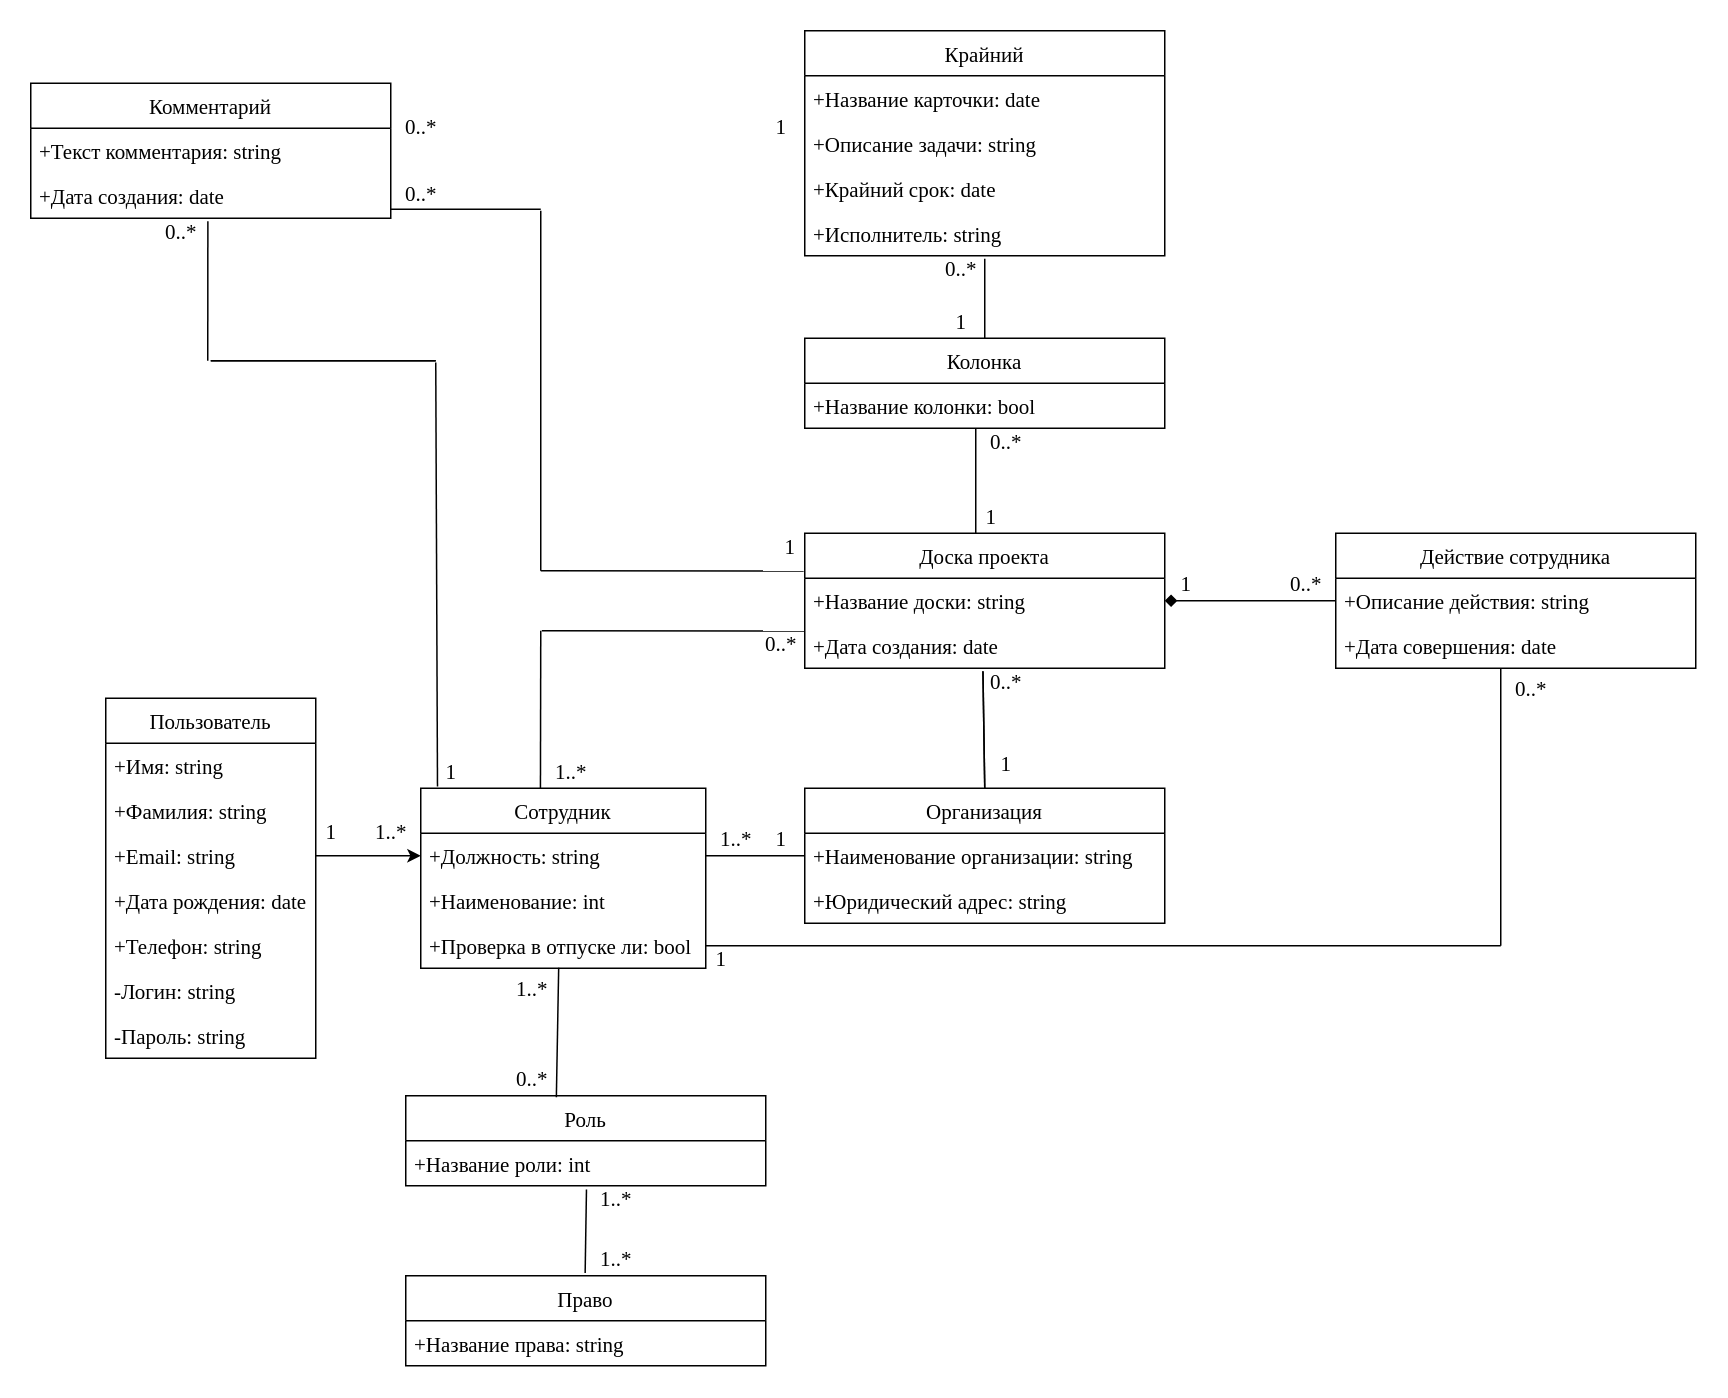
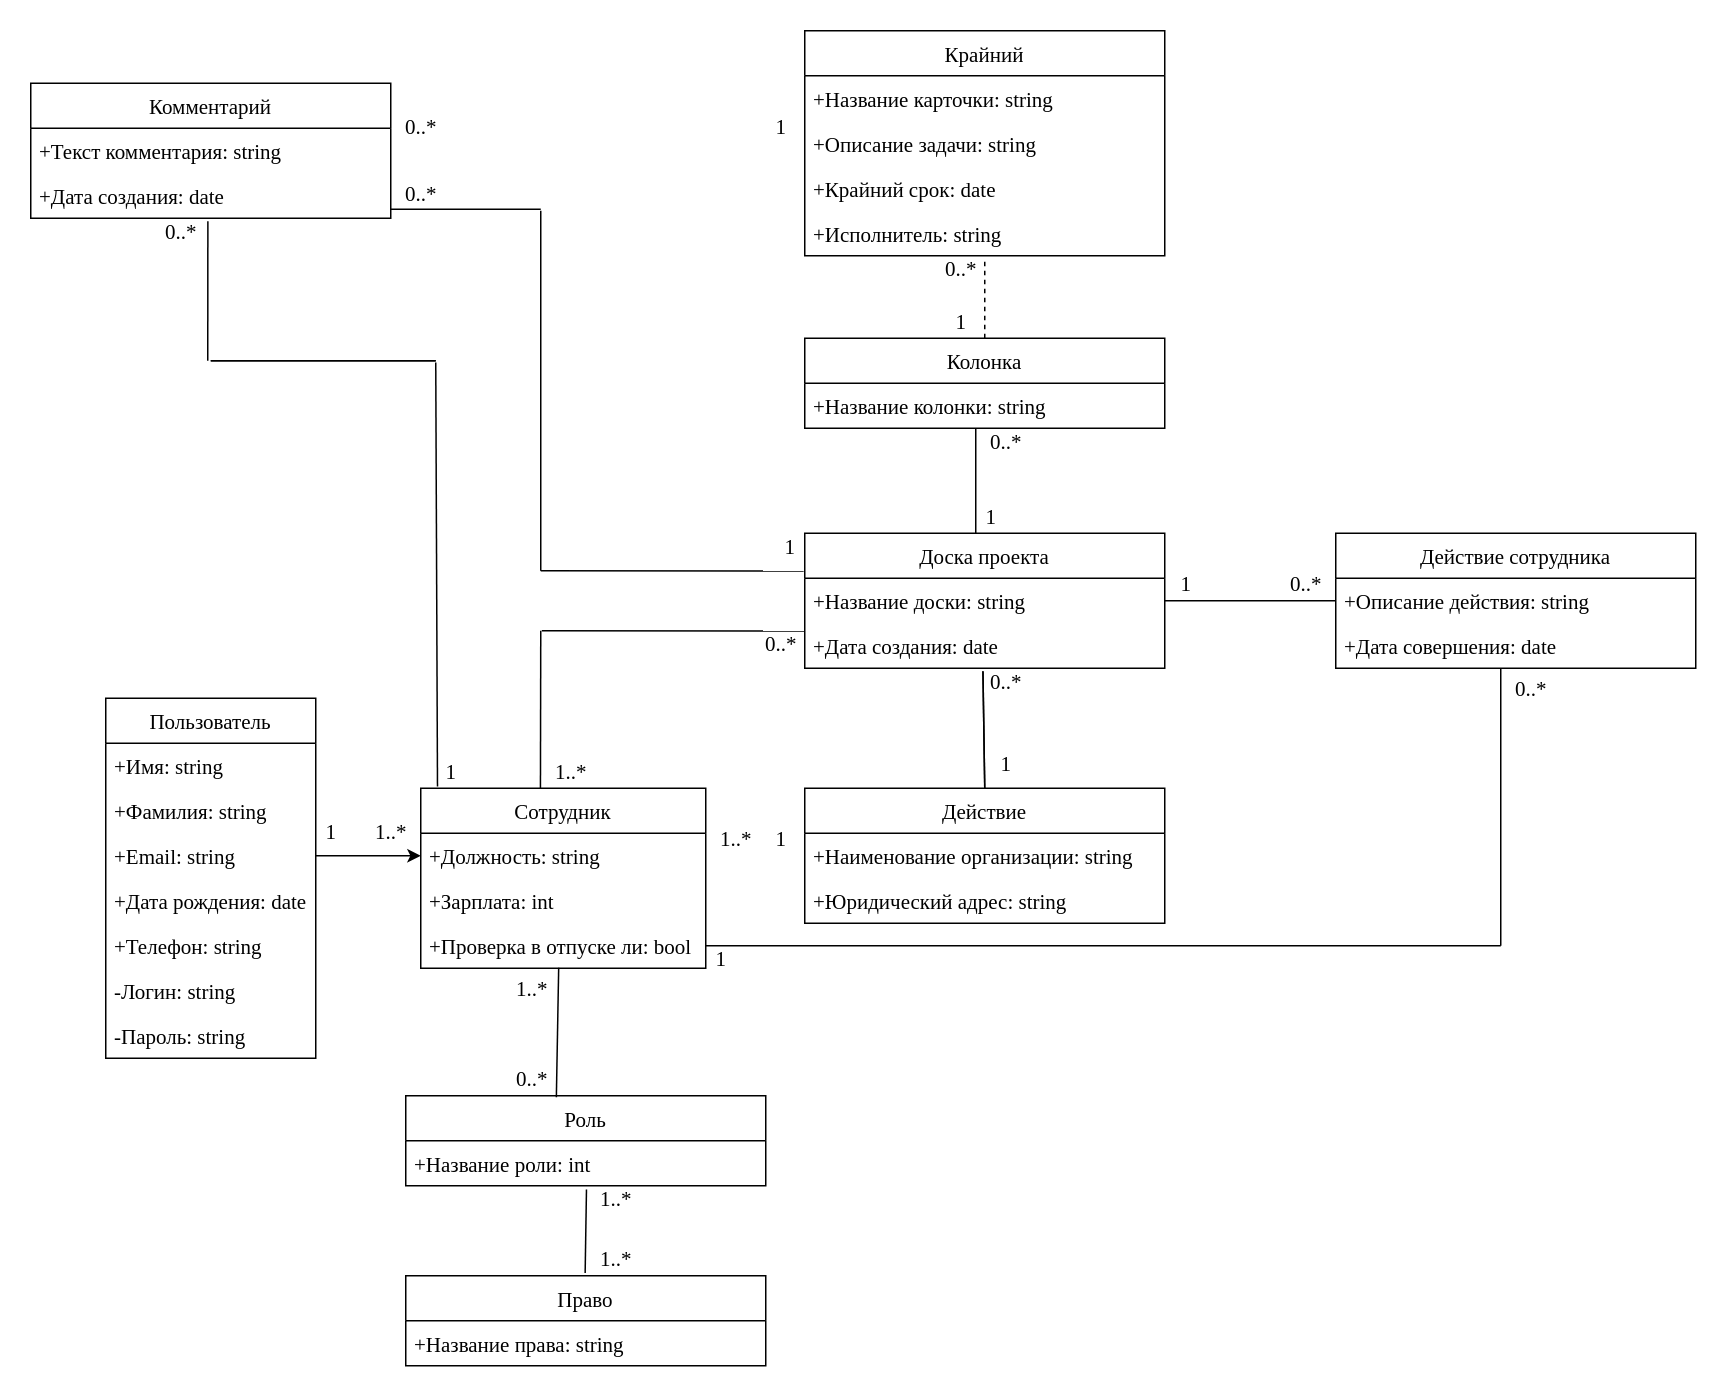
(946, 100) -> (955, 100)
(985, 297) -> (985, 297)
(937, 407) -> (949, 407)
(1177, 601) -> (1172, 601)
(984, 812) -> (984, 812)
(755, 856) -> none
(527, 902) -> (503, 902)
